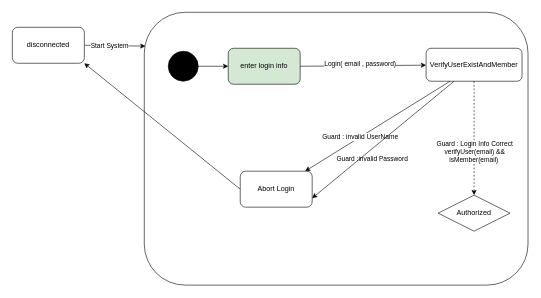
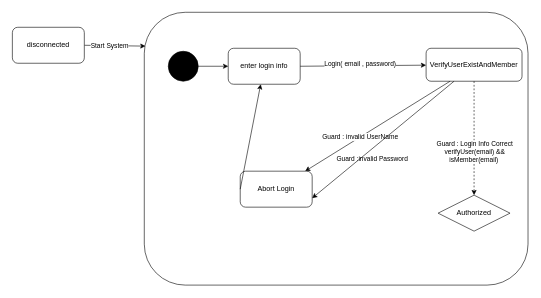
(264, 66) -> (264, 66)
(162, 126) -> (251, 136)
